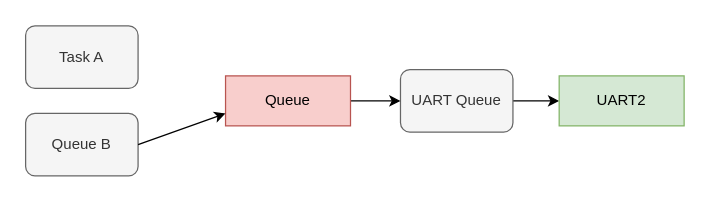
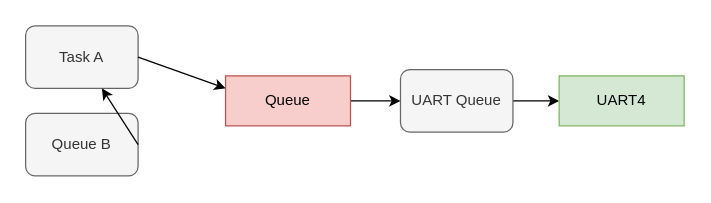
none -> (178, 71)
(622, 101) -> (622, 101)
(178, 130) -> (122, 120)
